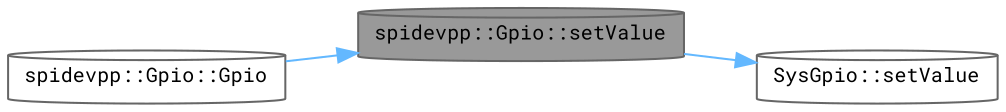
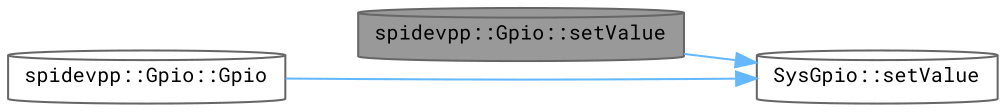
(312, 58) -> (511, 80)
